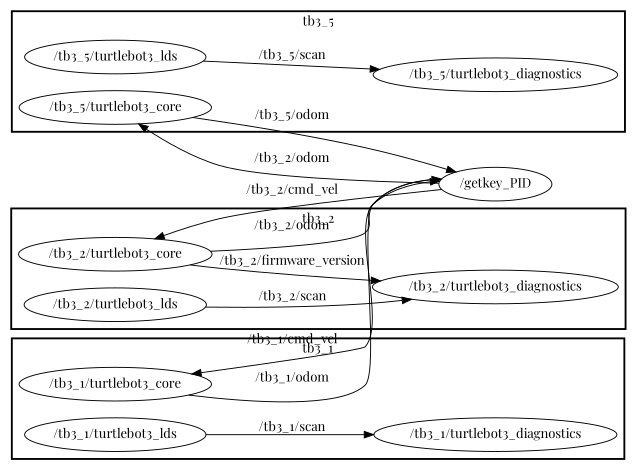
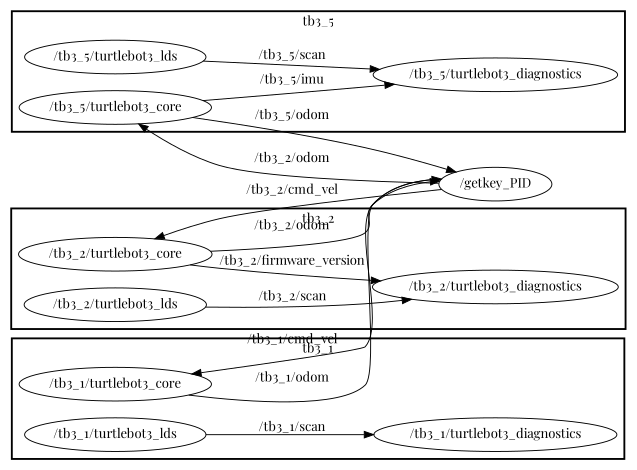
none -> (294, 93)
